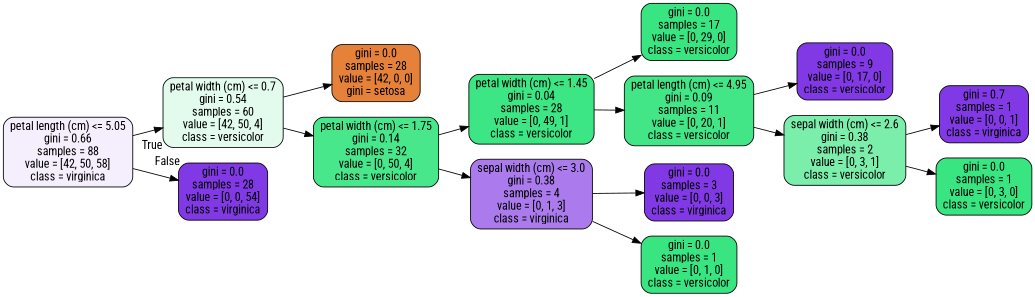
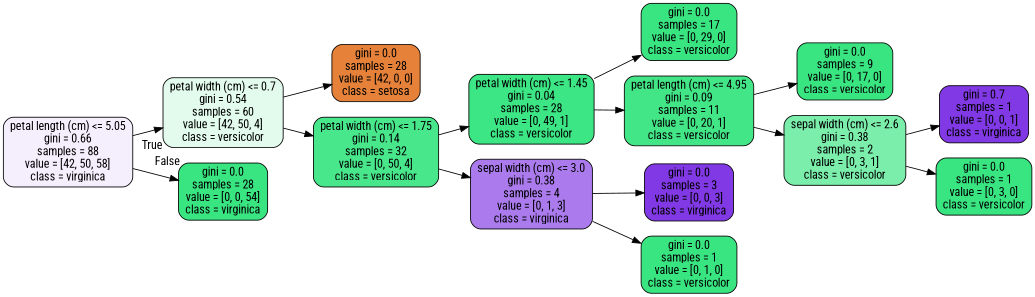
(845, 71) -> (845, 71)
(376, 73) -> (376, 73)
(223, 192) -> (223, 192)
